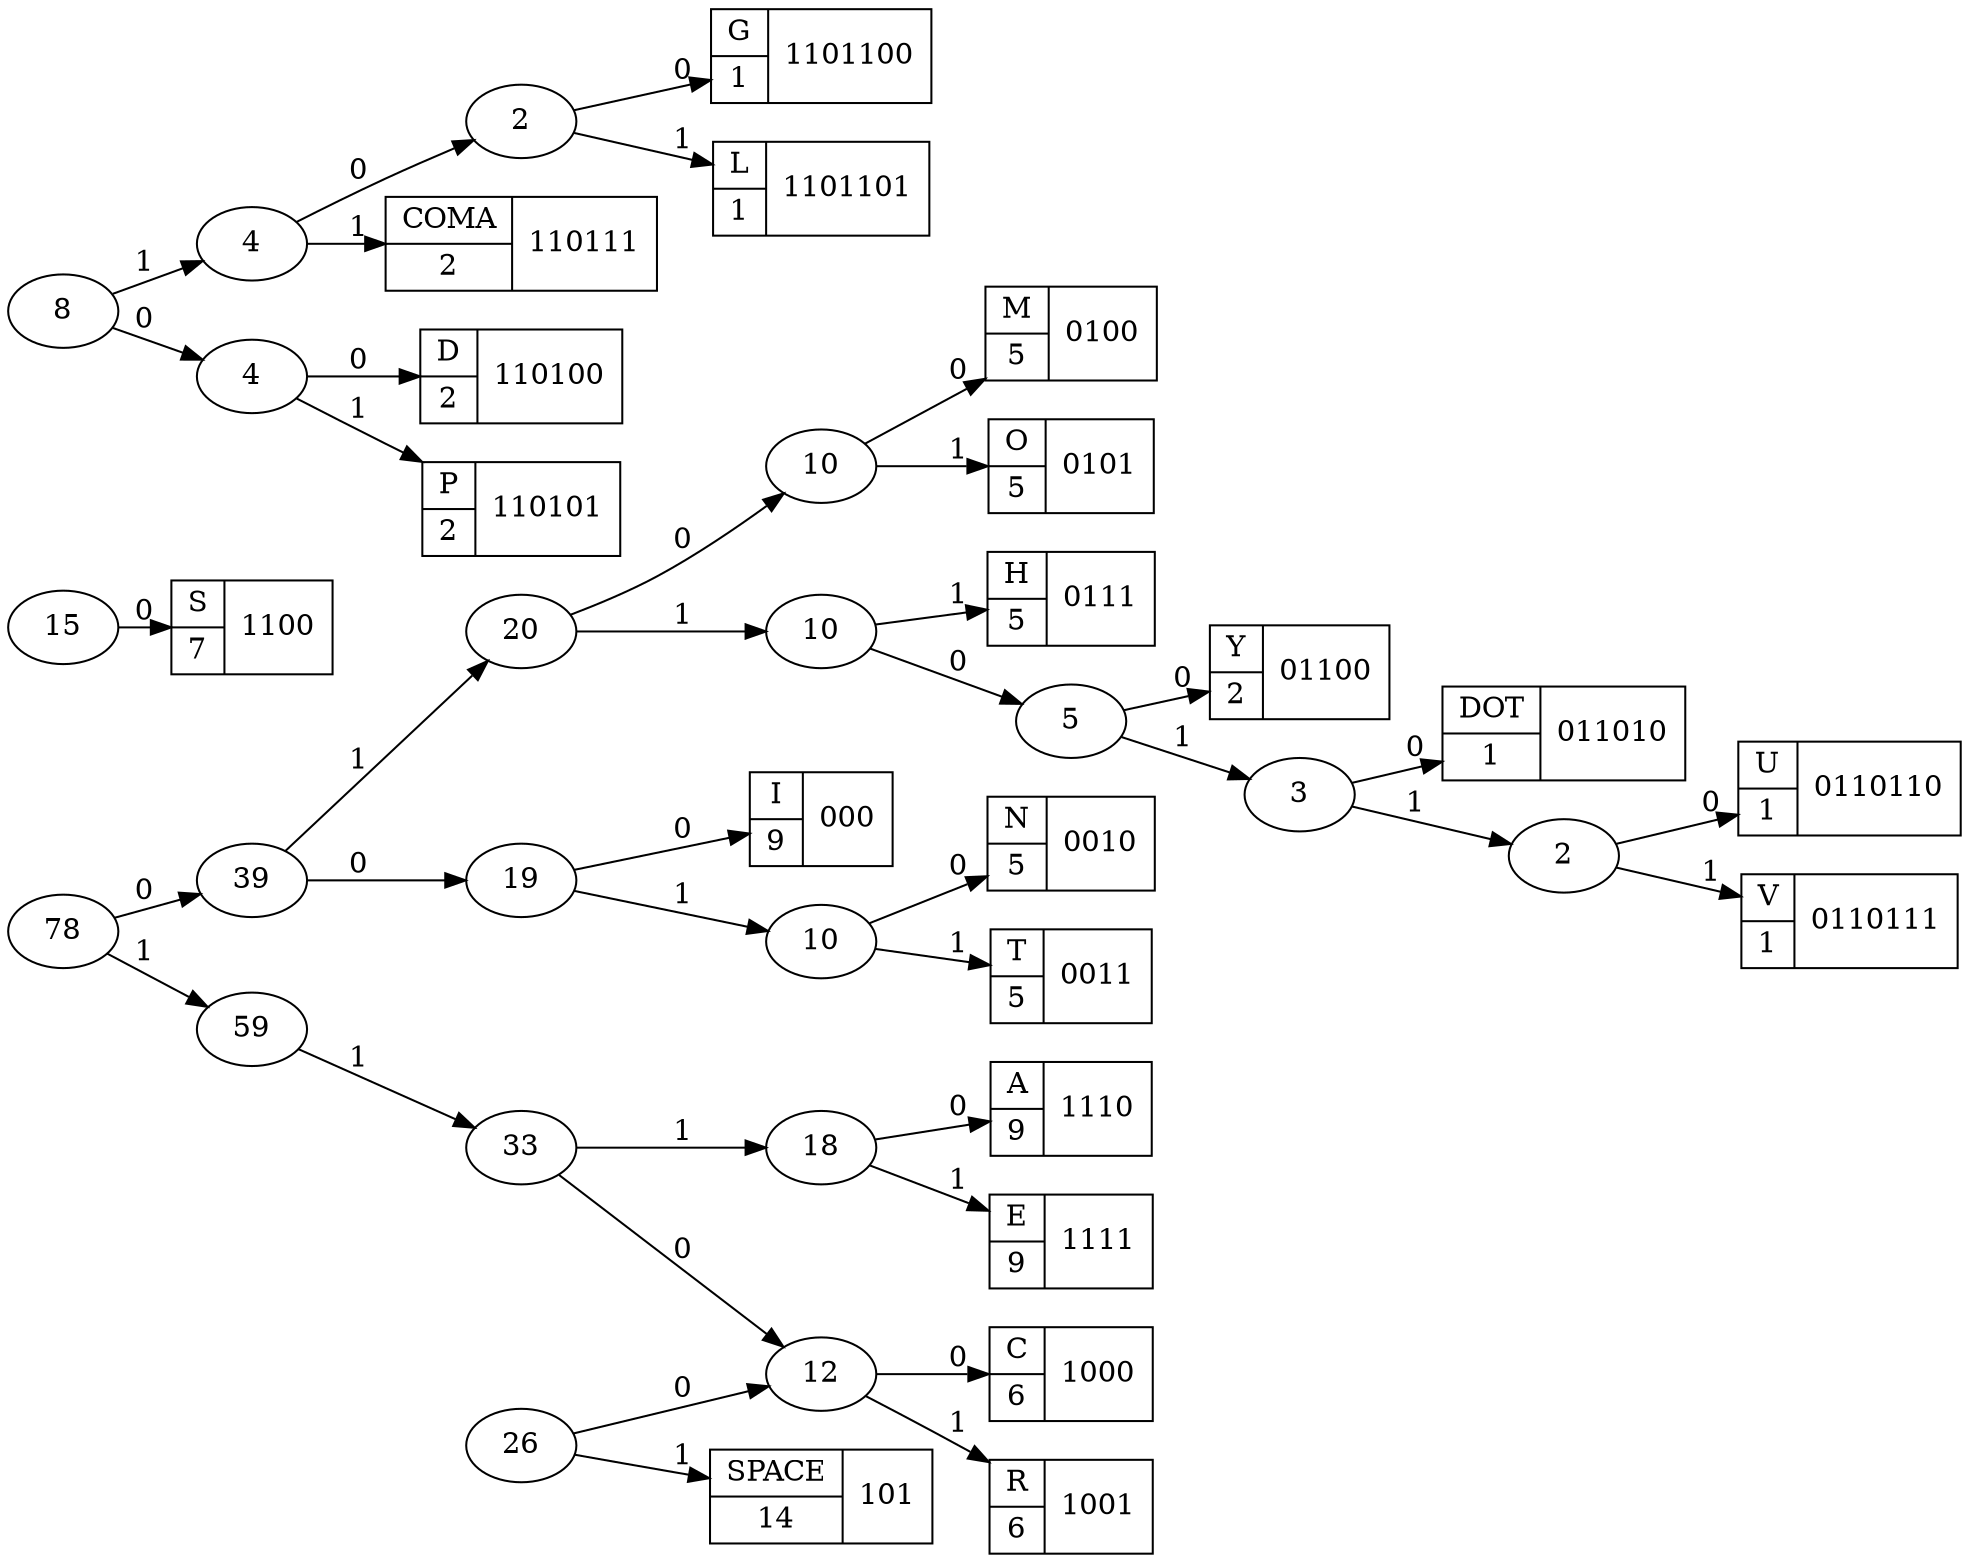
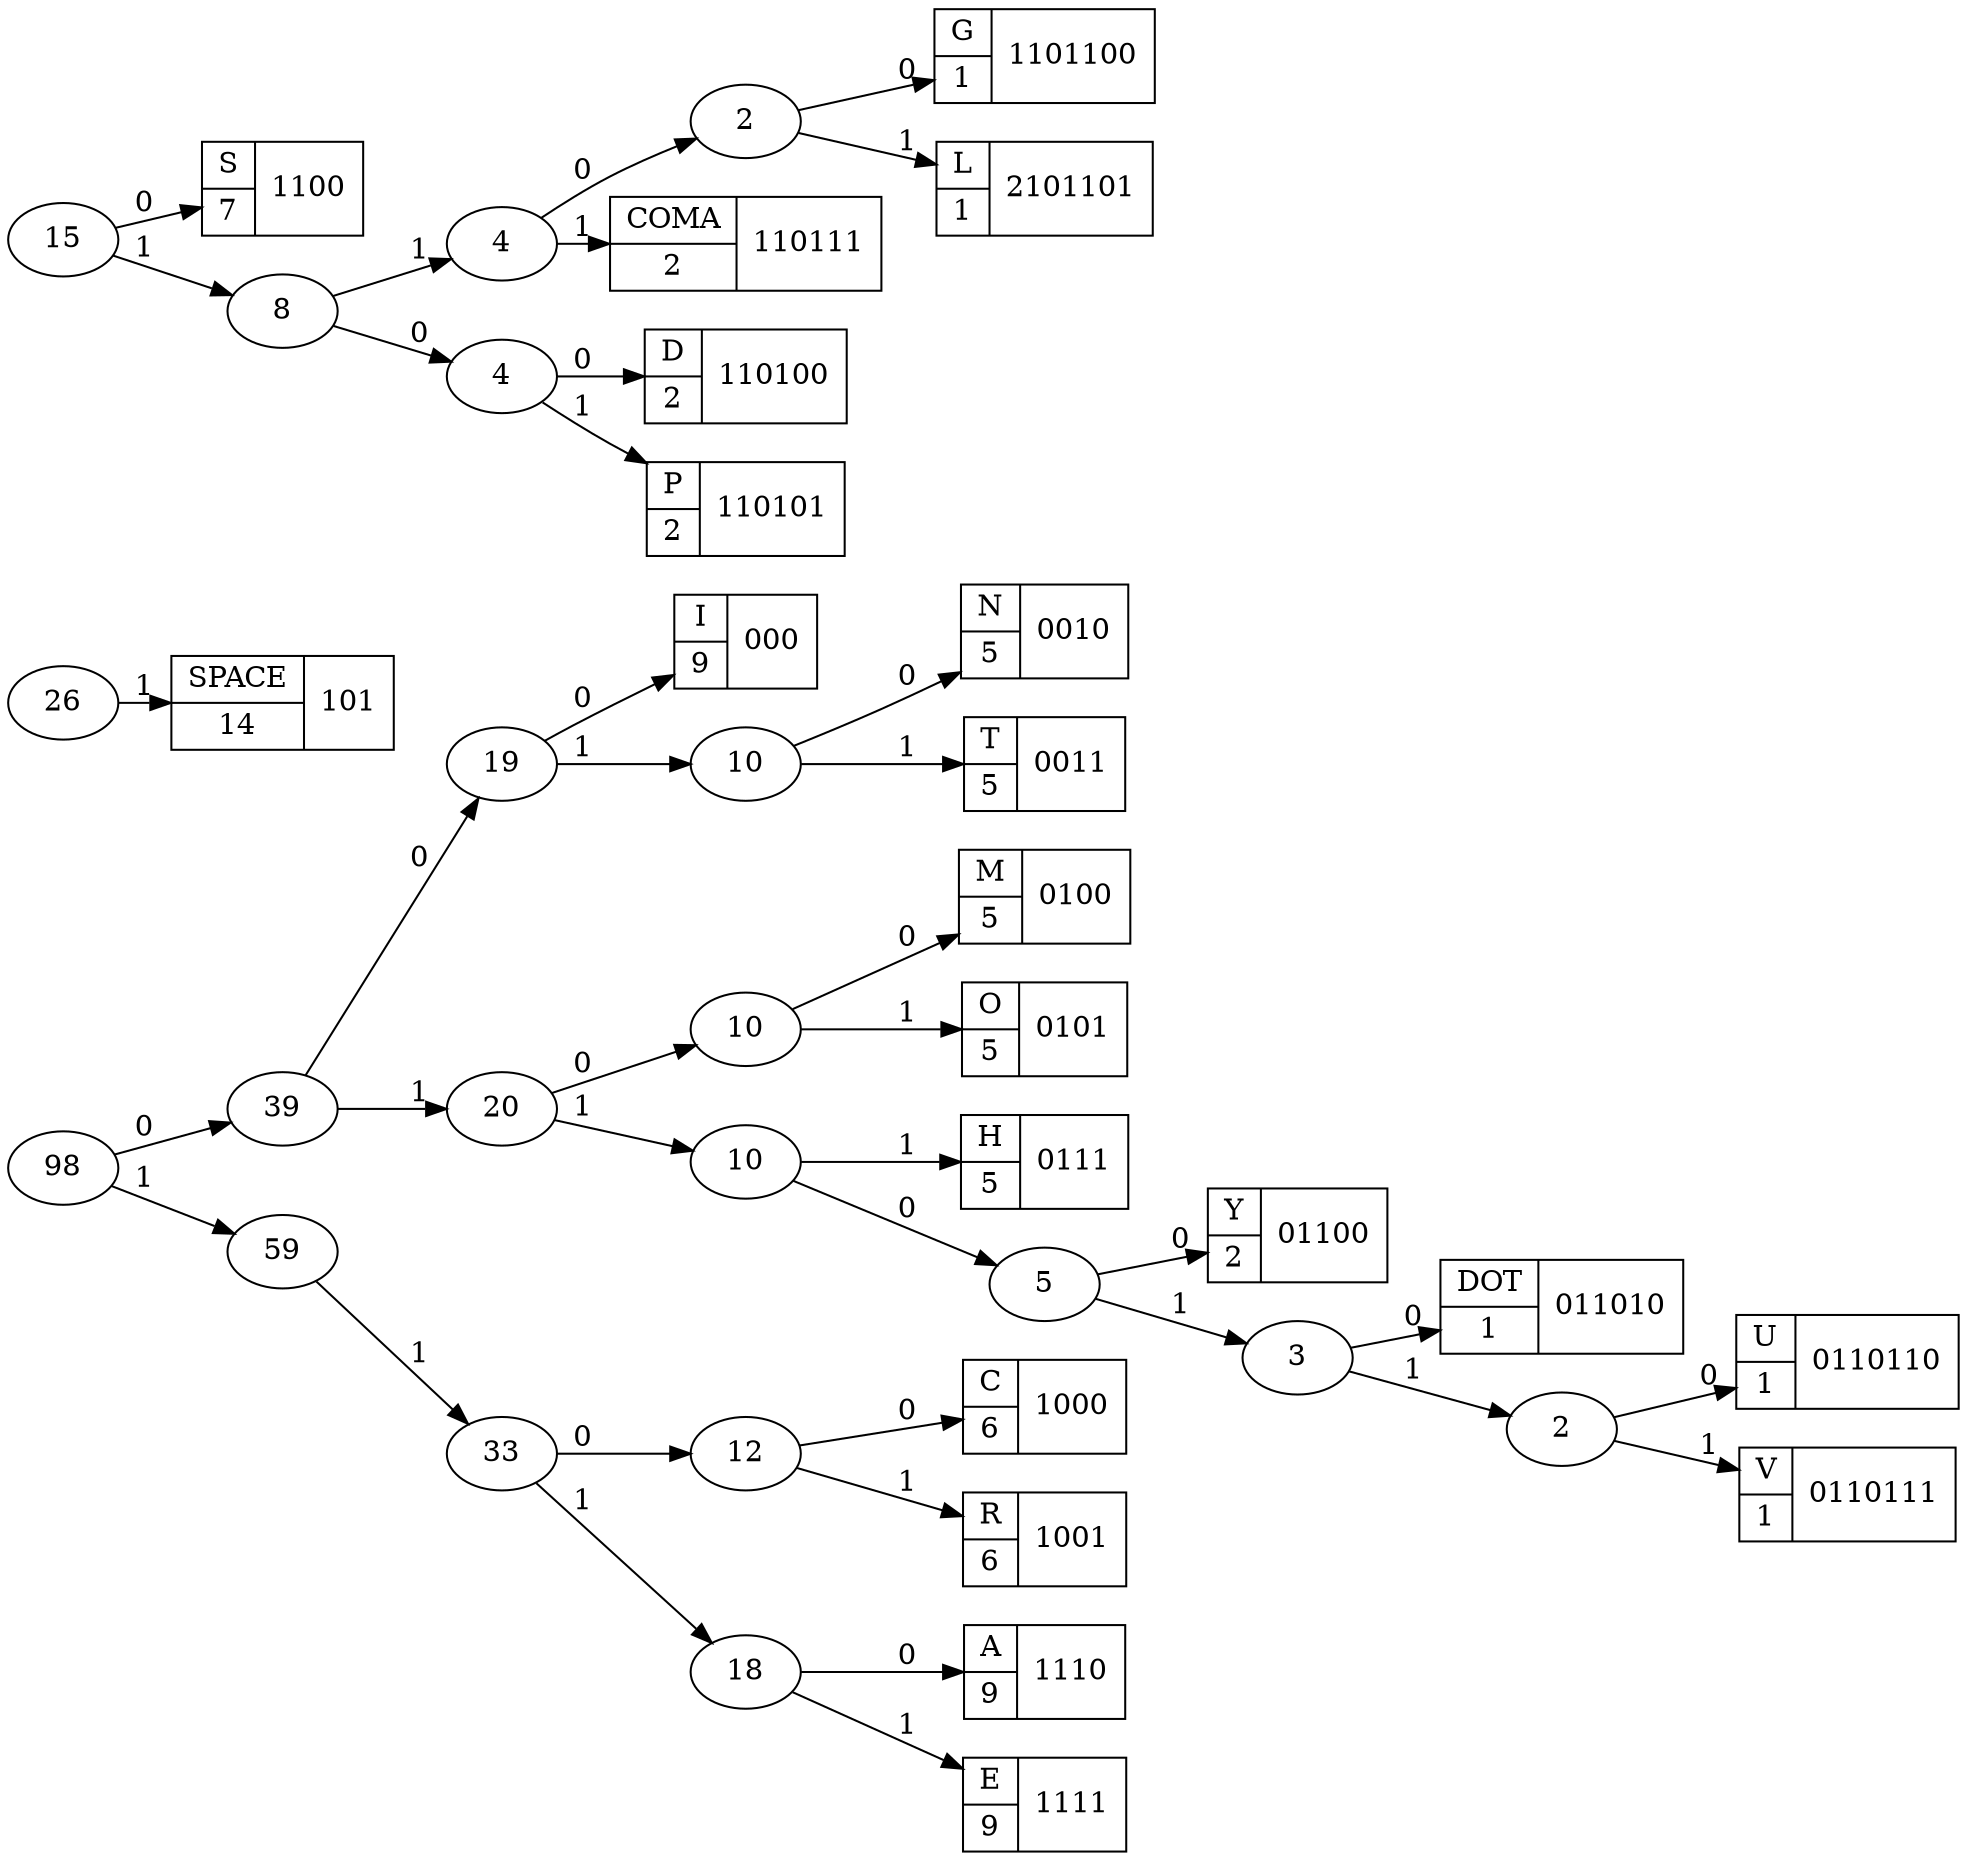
(848, 188) -> (1071, 188)
none -> (162, 272)
(63, 931) -> (63, 1168)
(661, 1412) -> none
